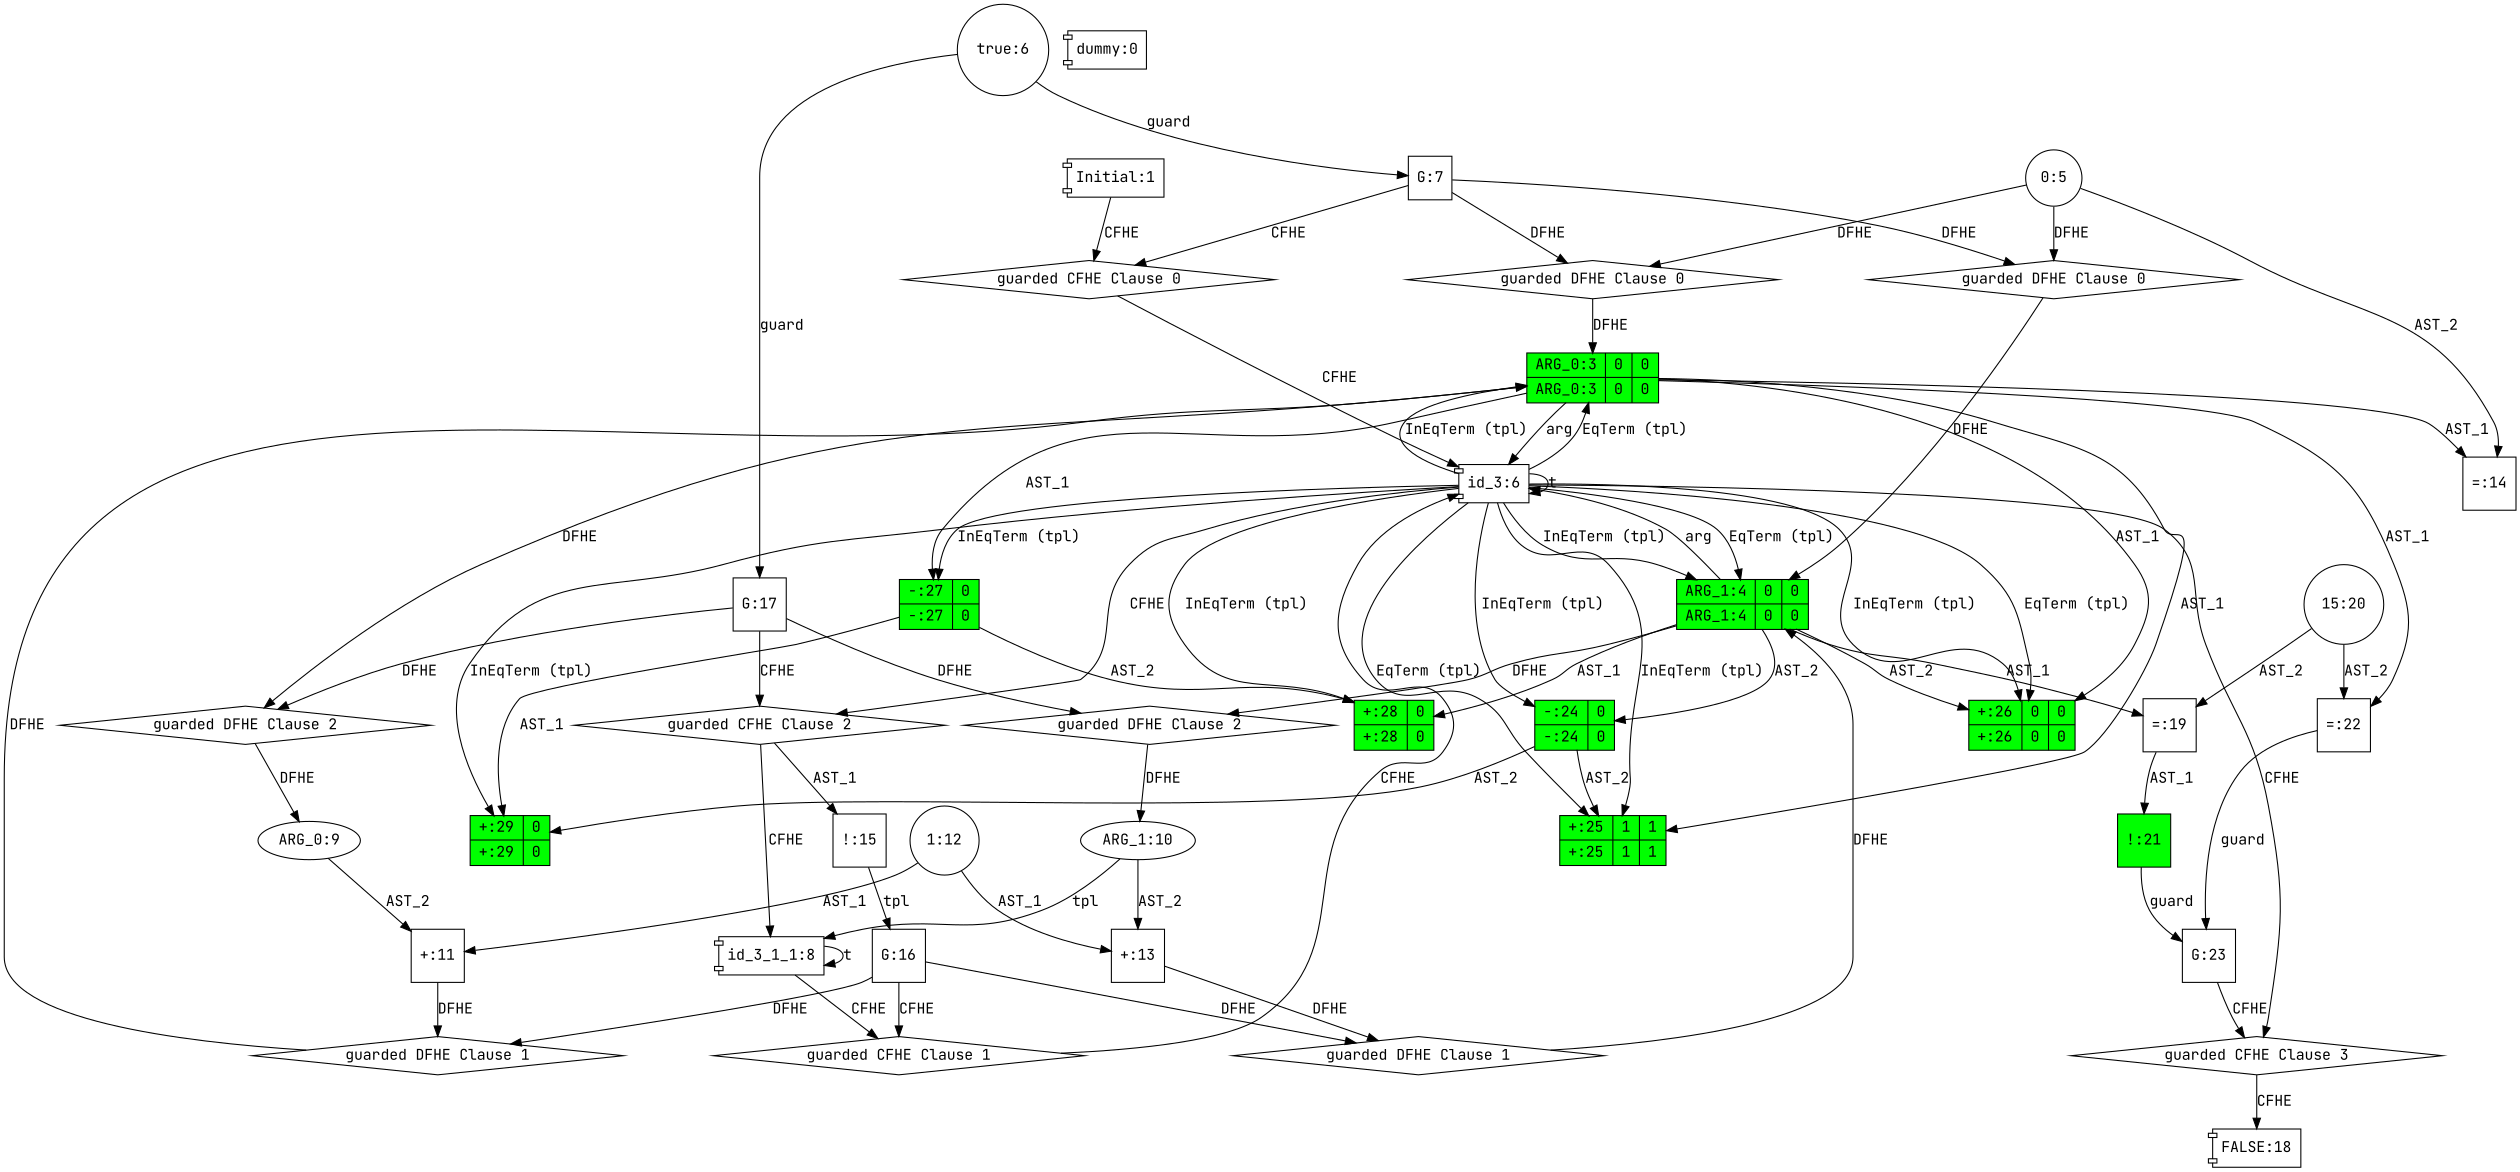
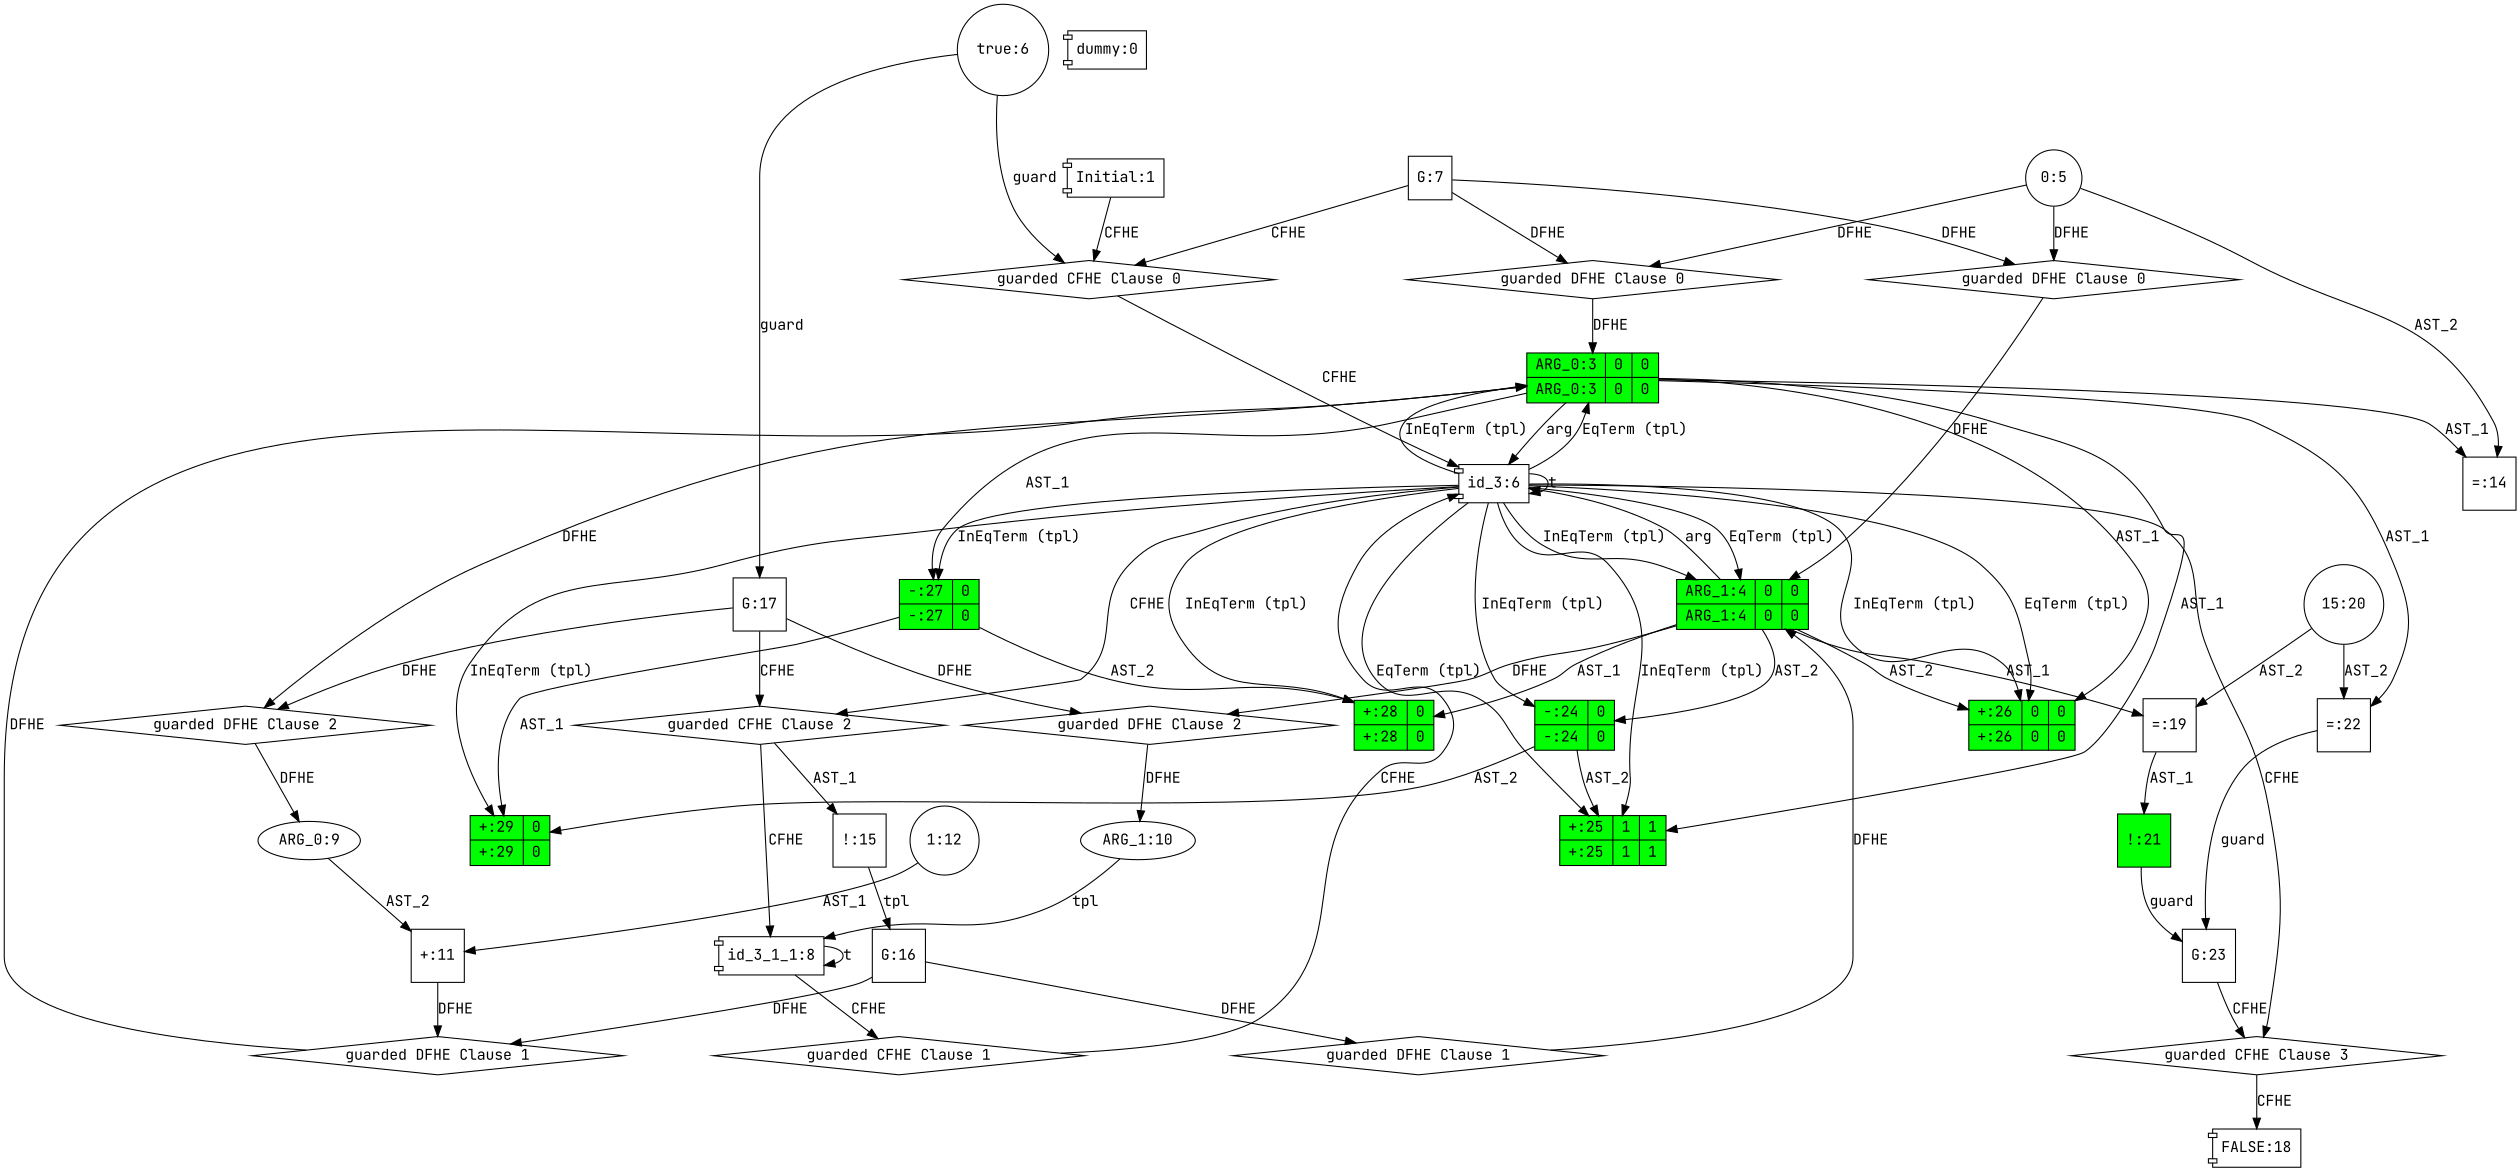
(1212, 146) -> (1005, 184)
(1138, 956) -> none
(899, 1004) -> none
